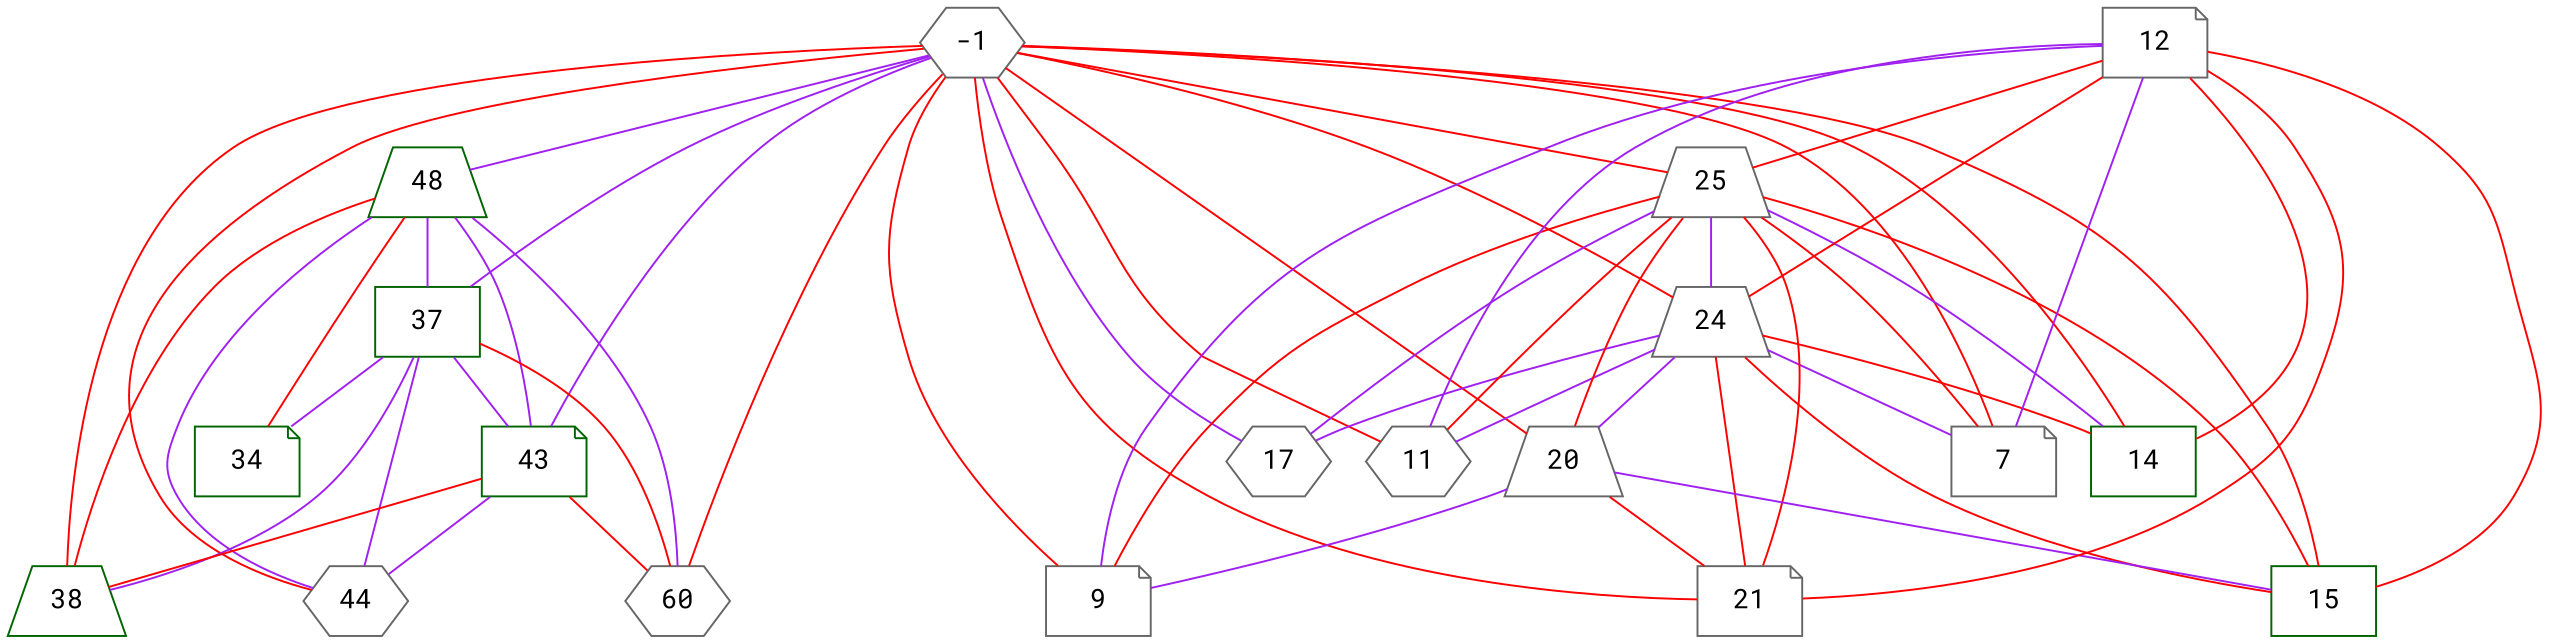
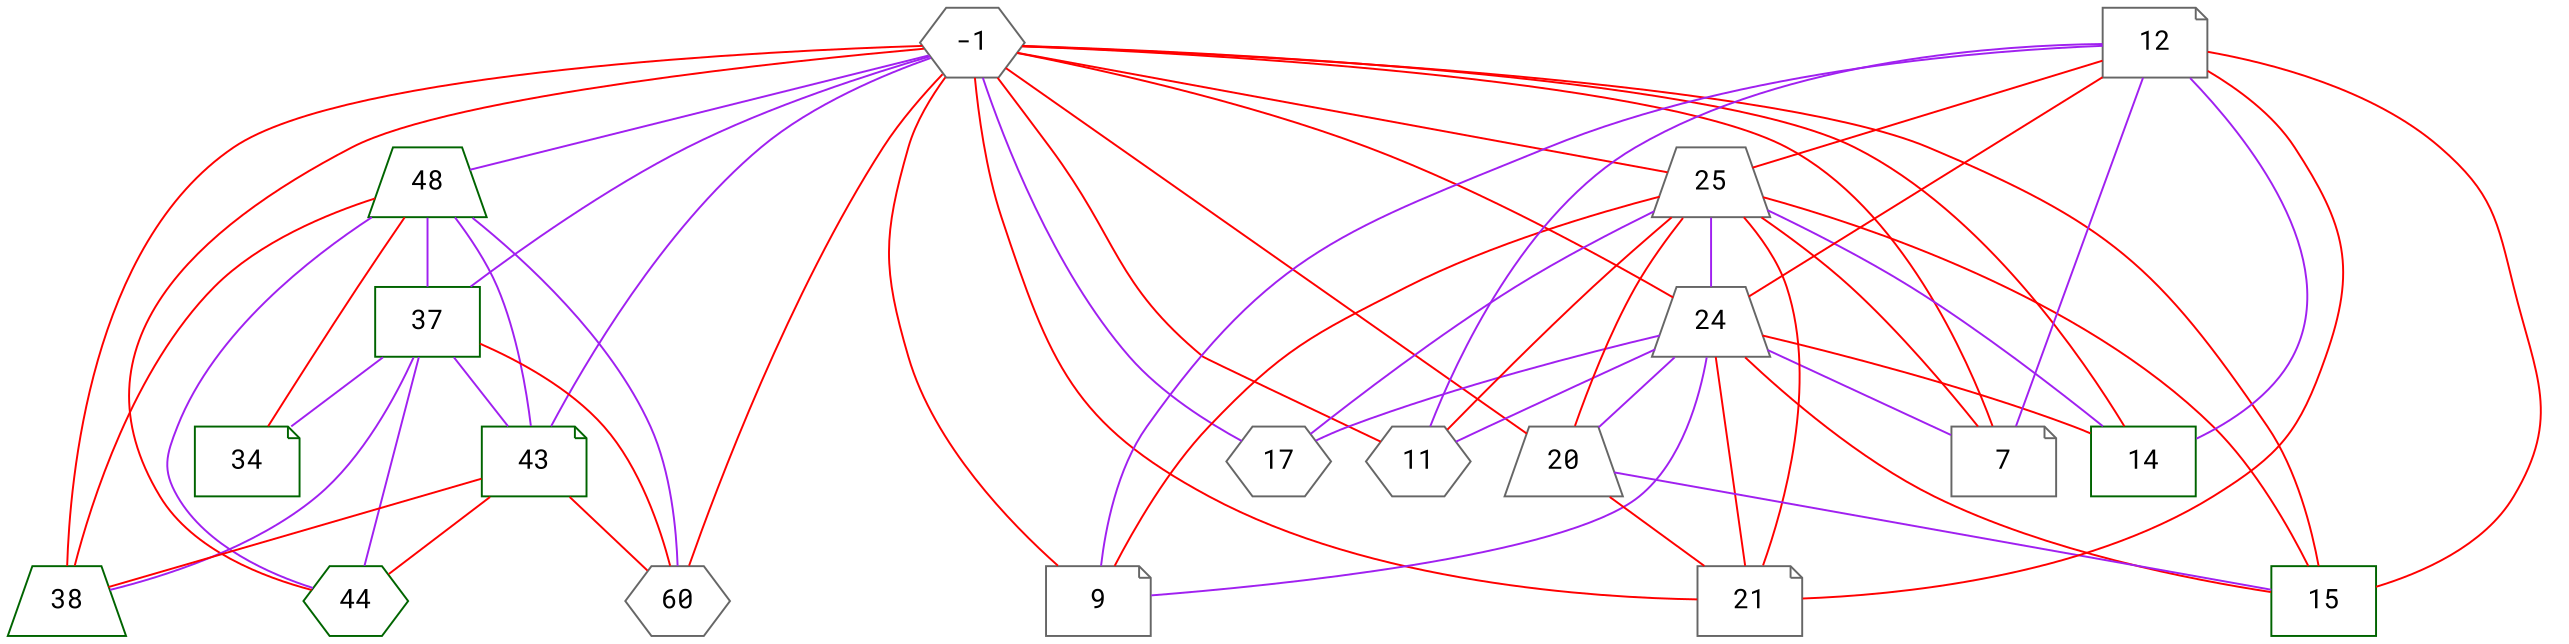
(2303, 266) -> (2303, 266)
(439, 535) -> (439, 535)
(1348, 539) -> (1478, 553)
(356, 601) -> (356, 601)
